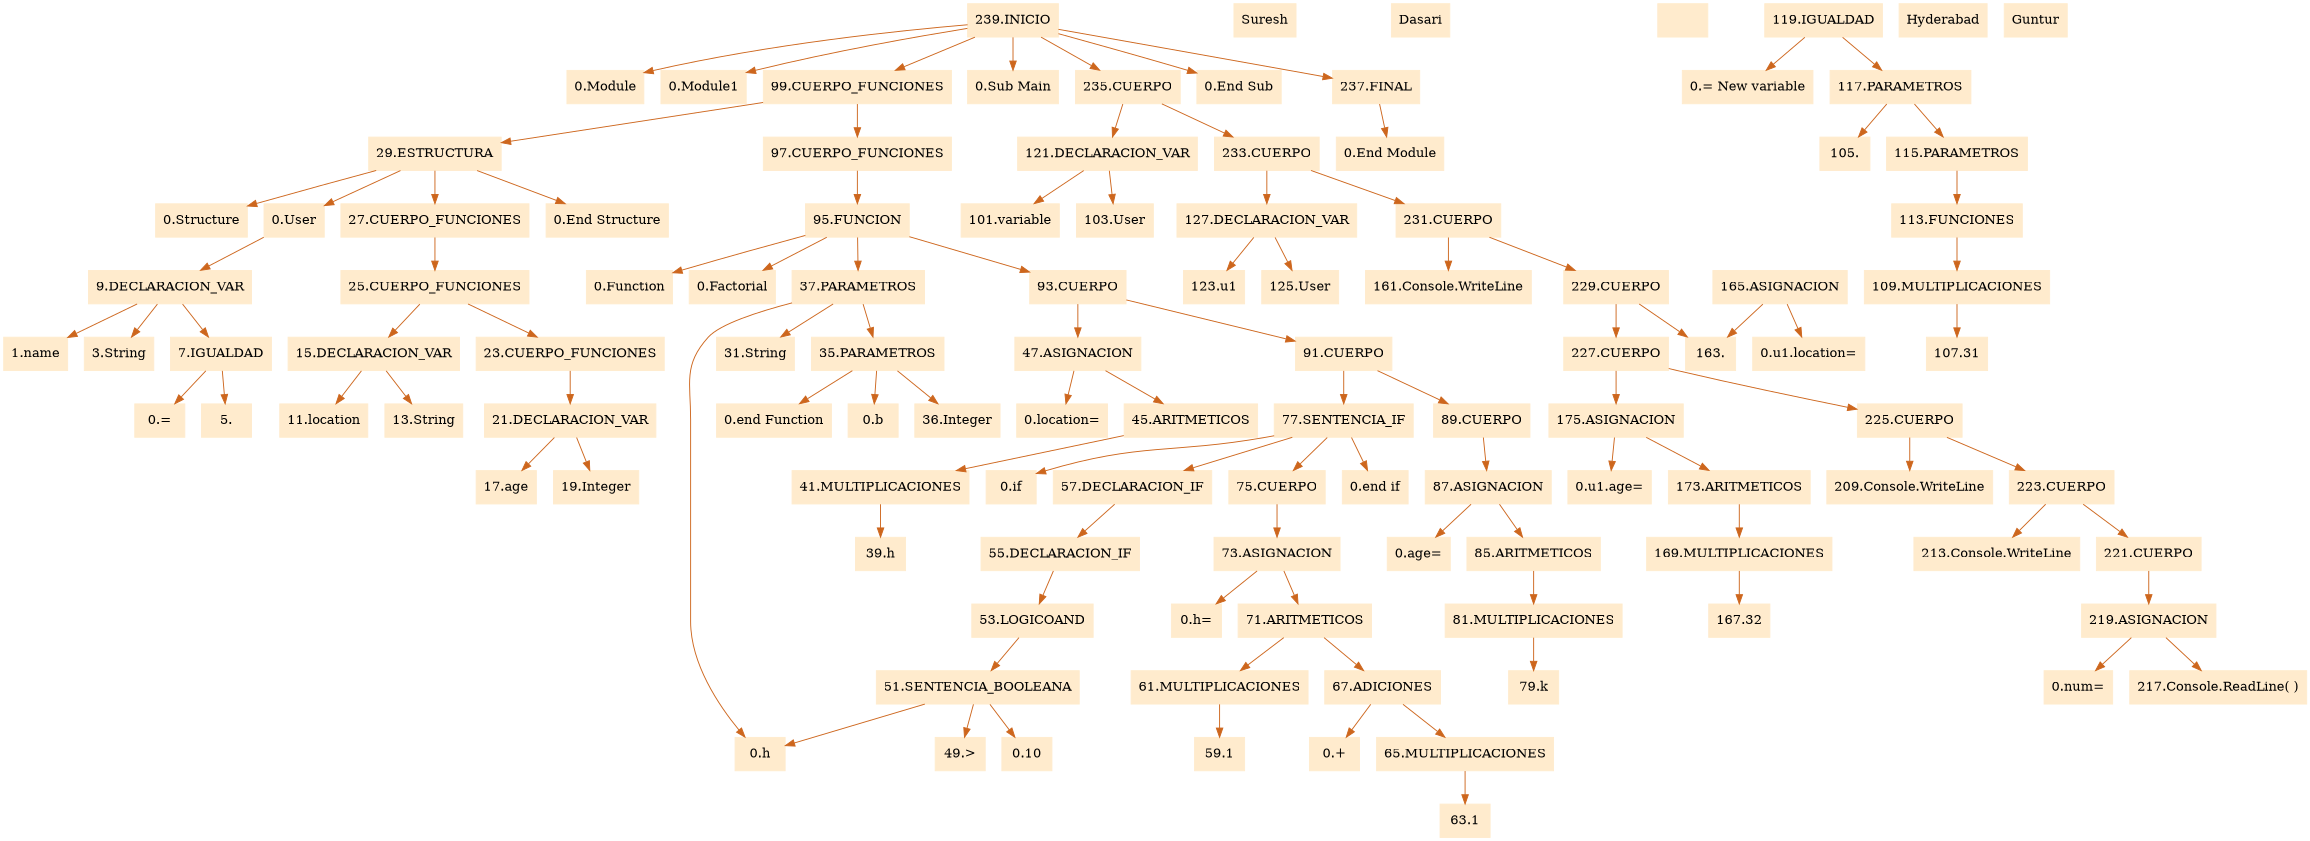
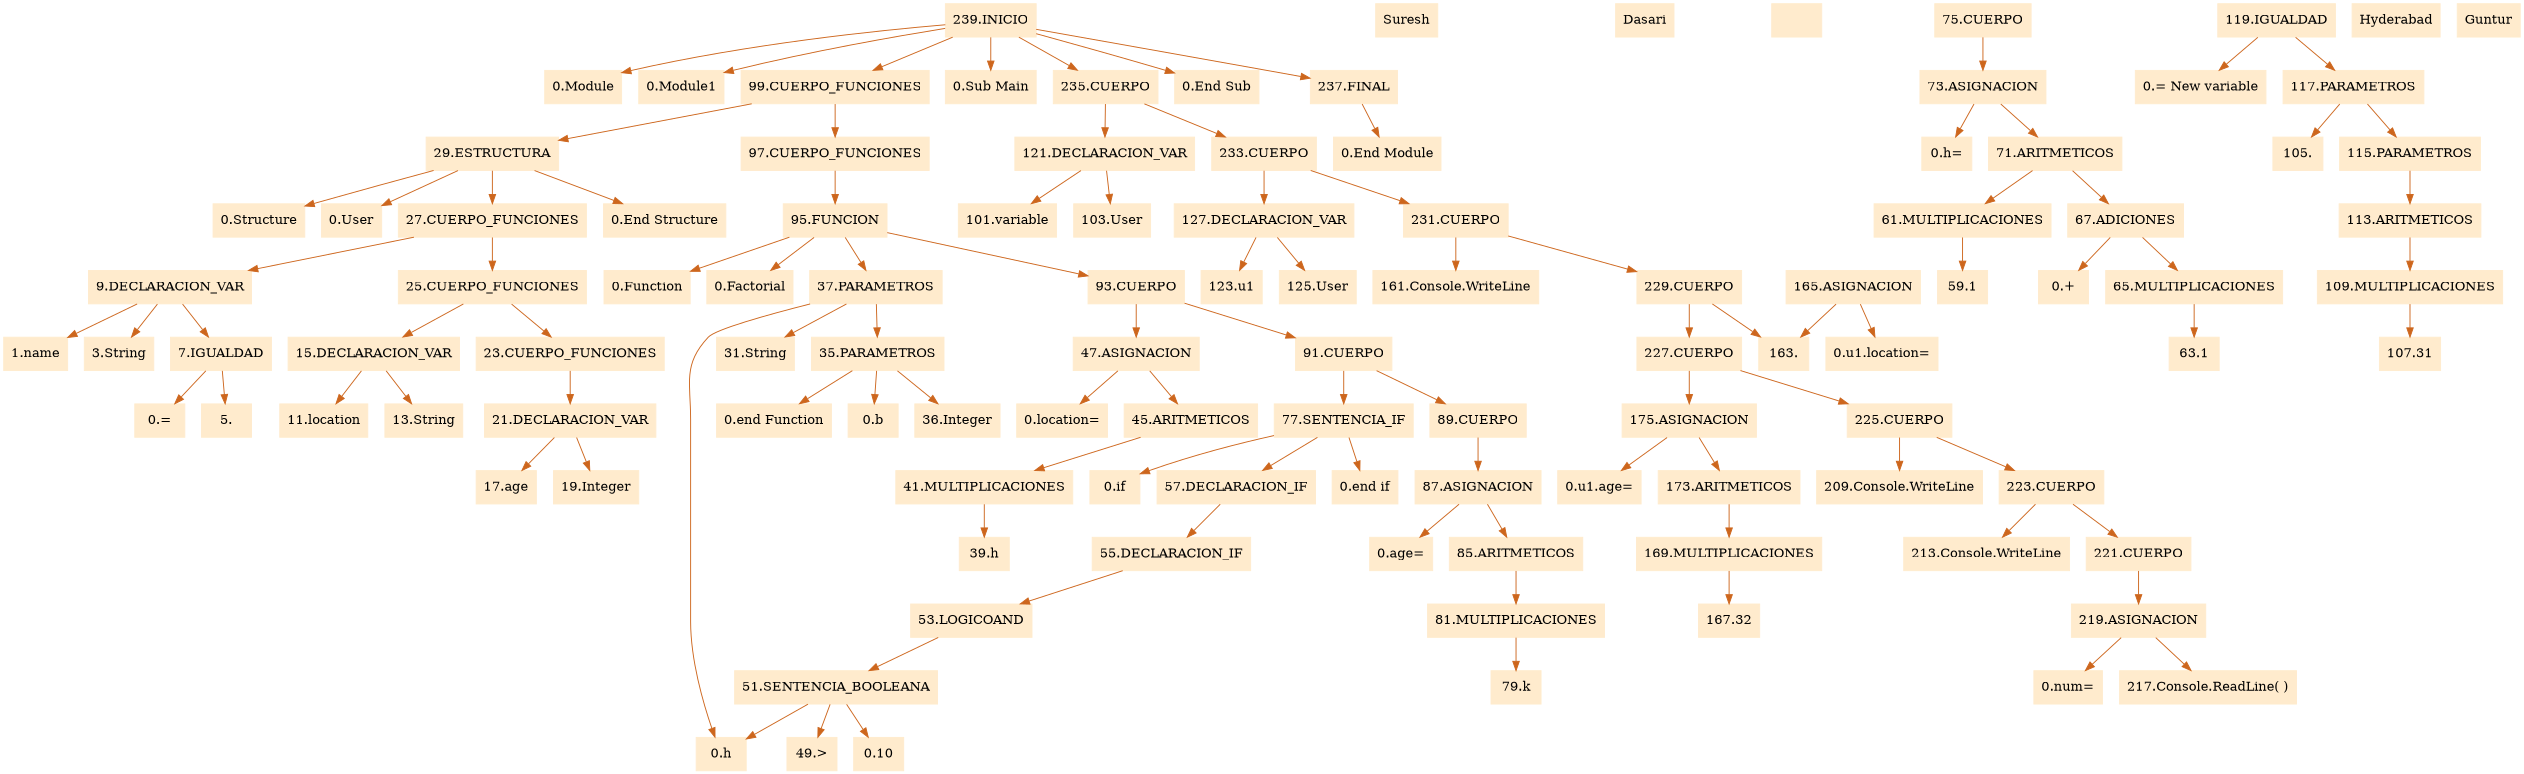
(1957, 220) -> (2410, 220)
(236, 252) -> (336, 253)
(1314, 451) -> none
